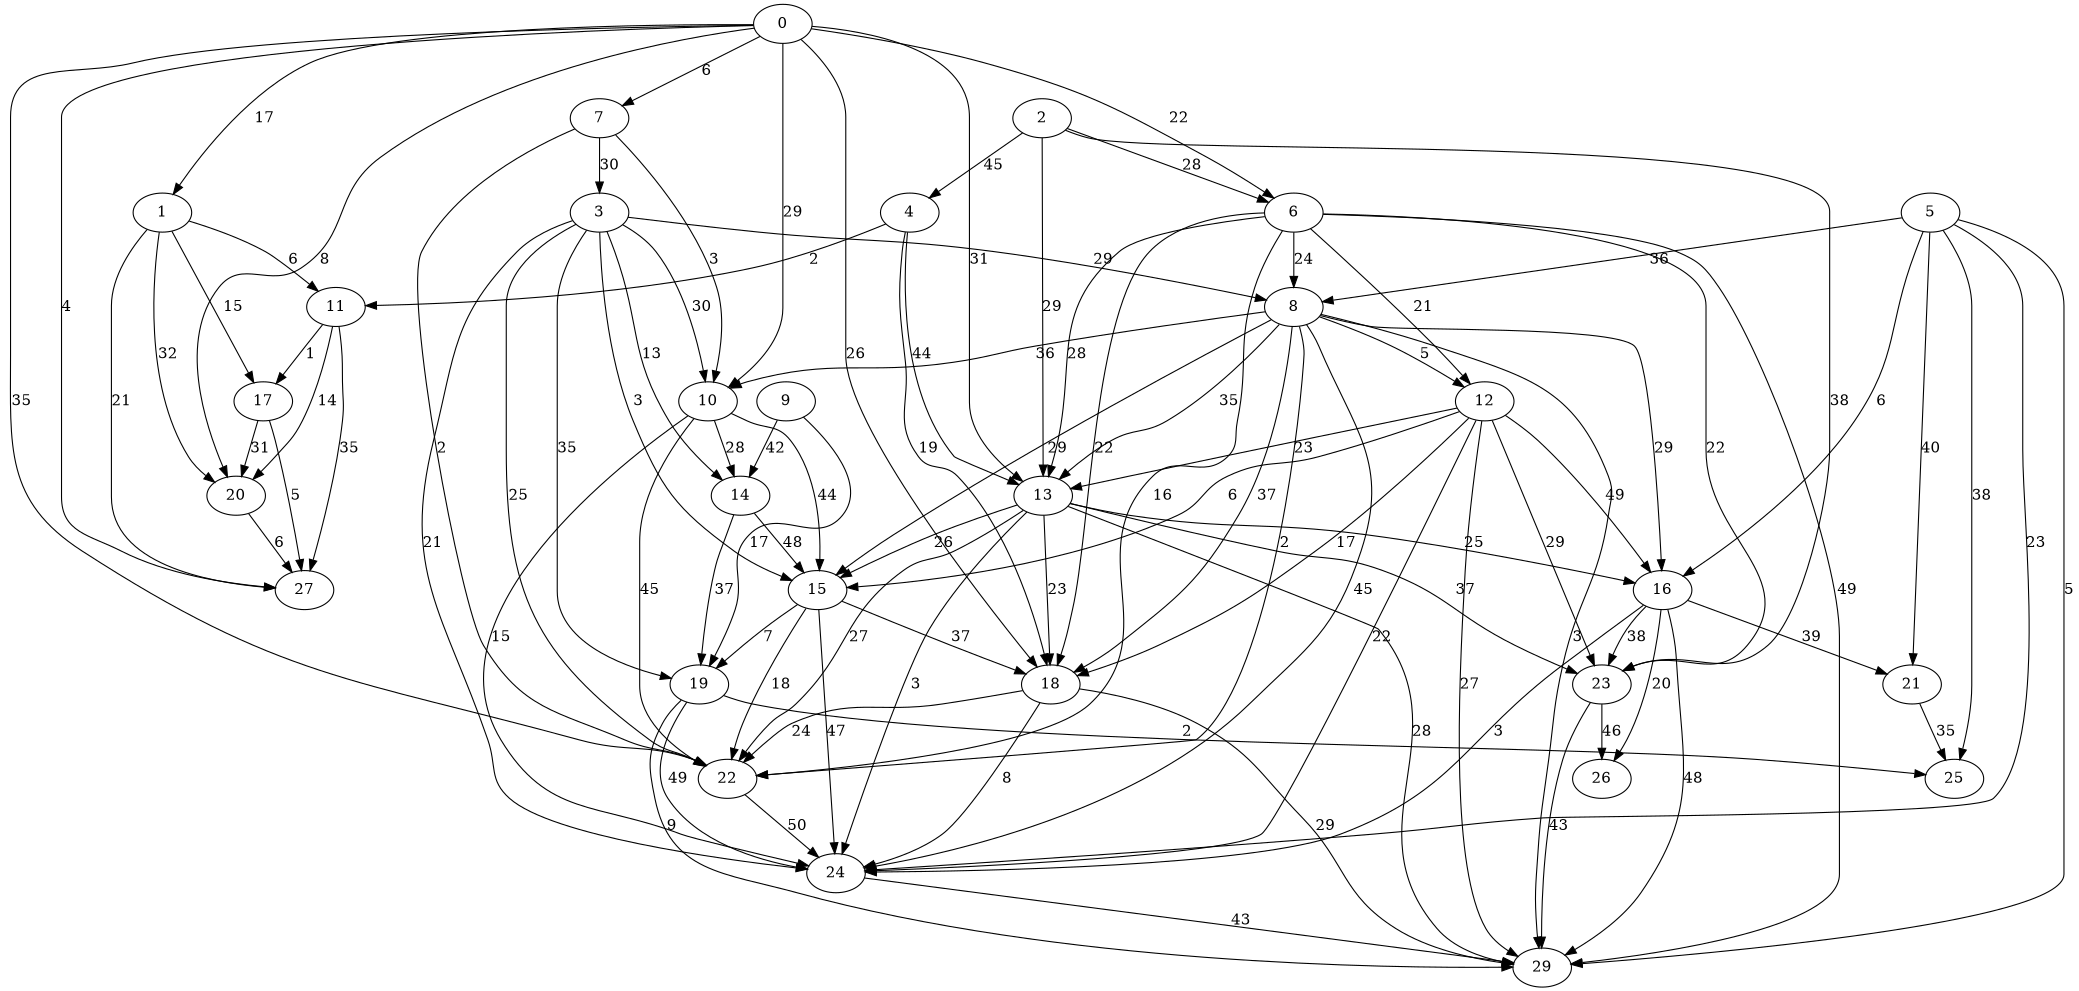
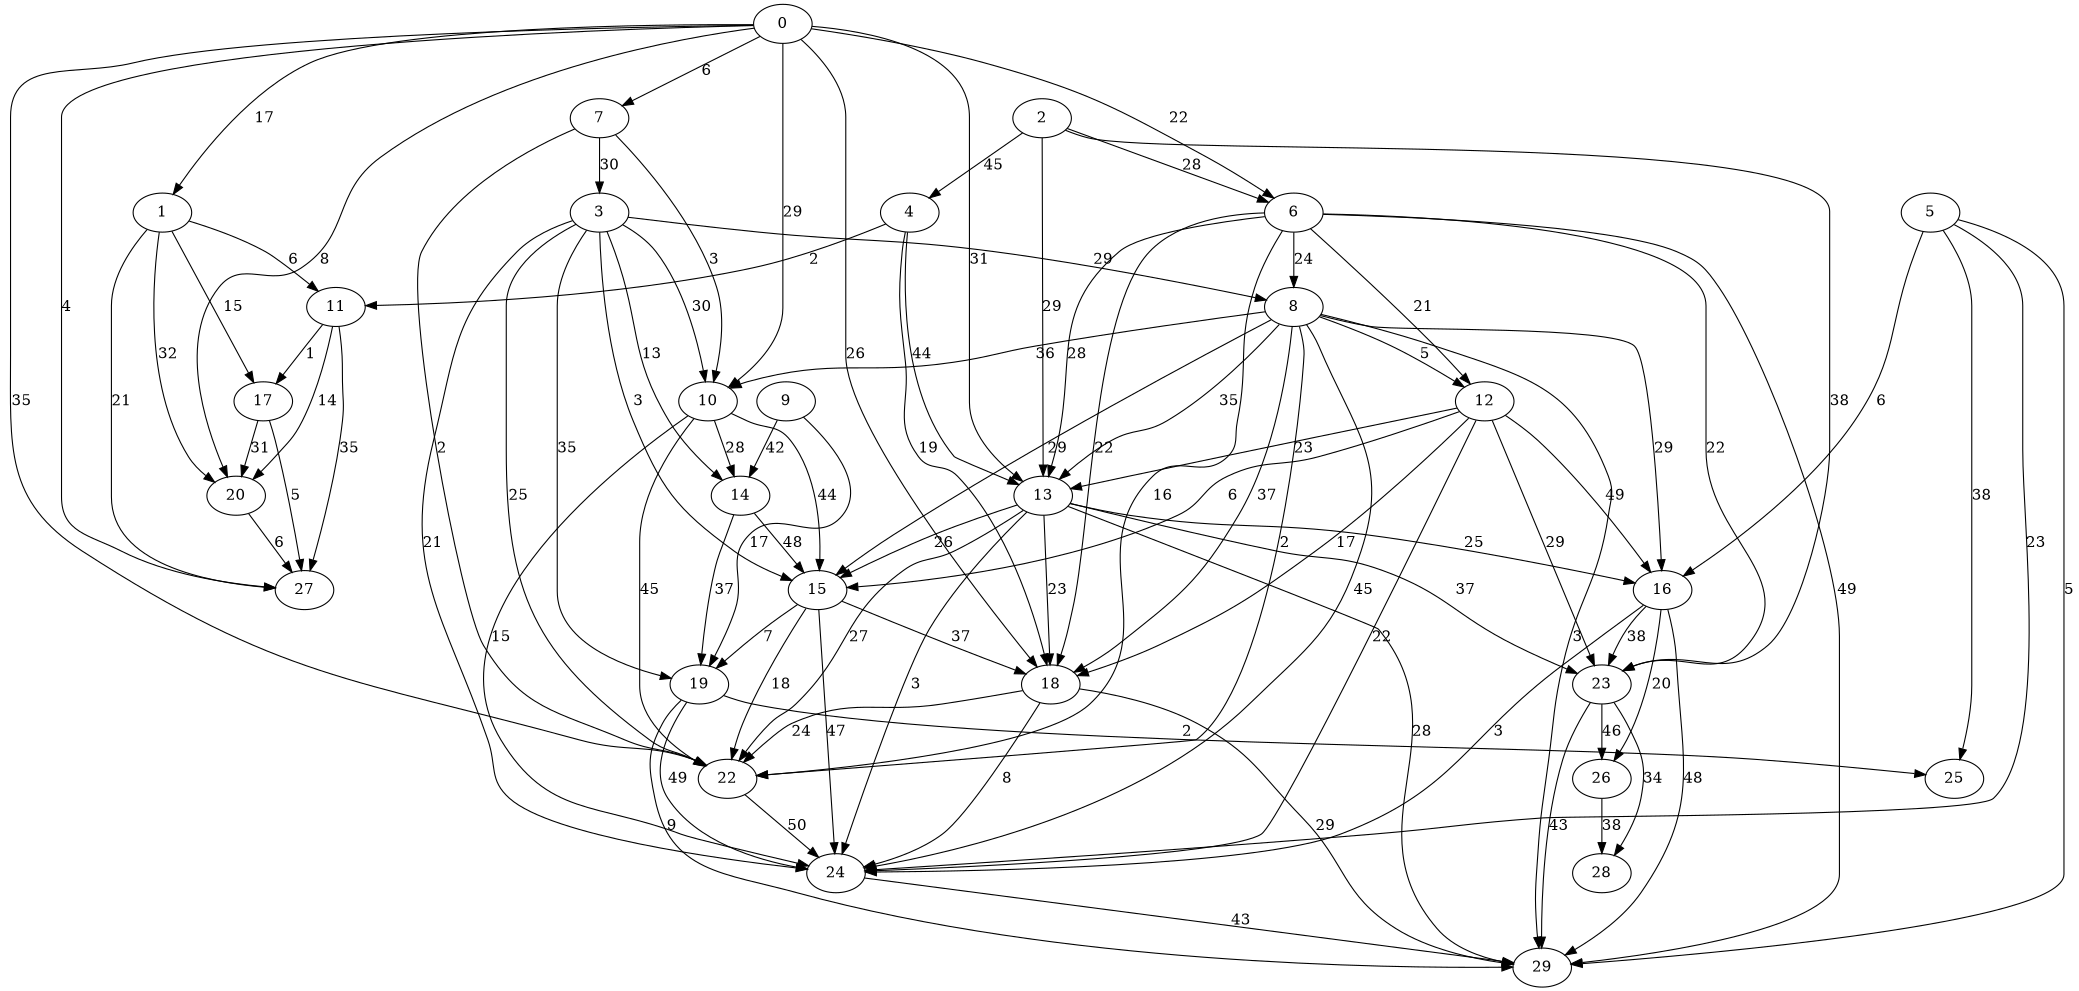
(1618, 259) -> none
(1912, 684) -> none
(1460, 692) -> none
none -> (1602, 873)
